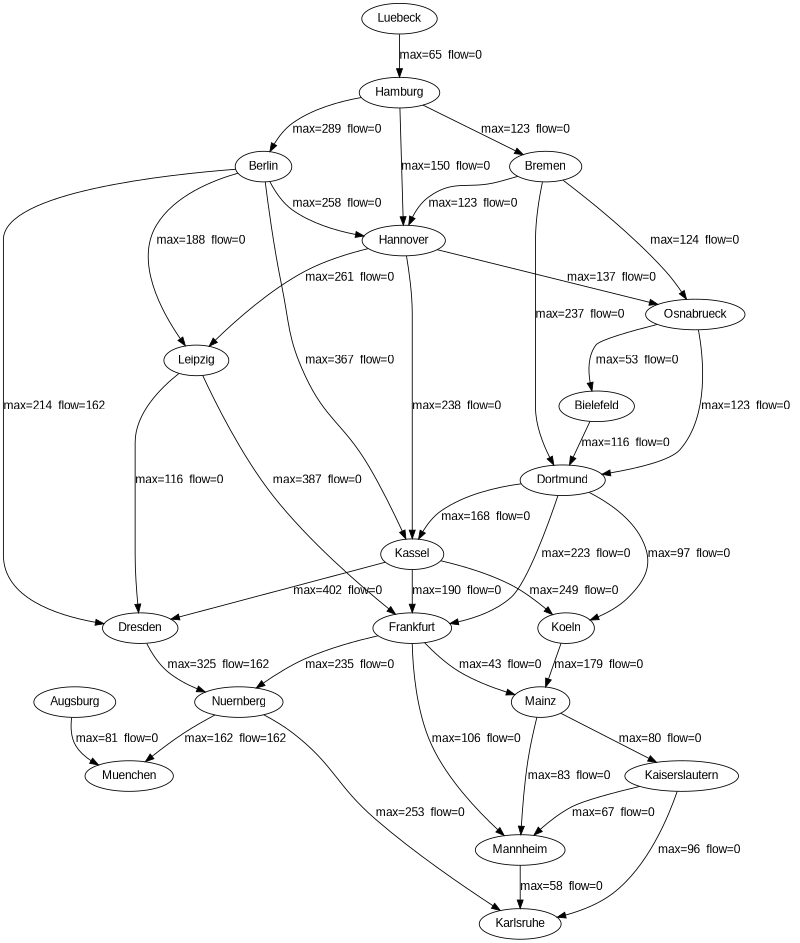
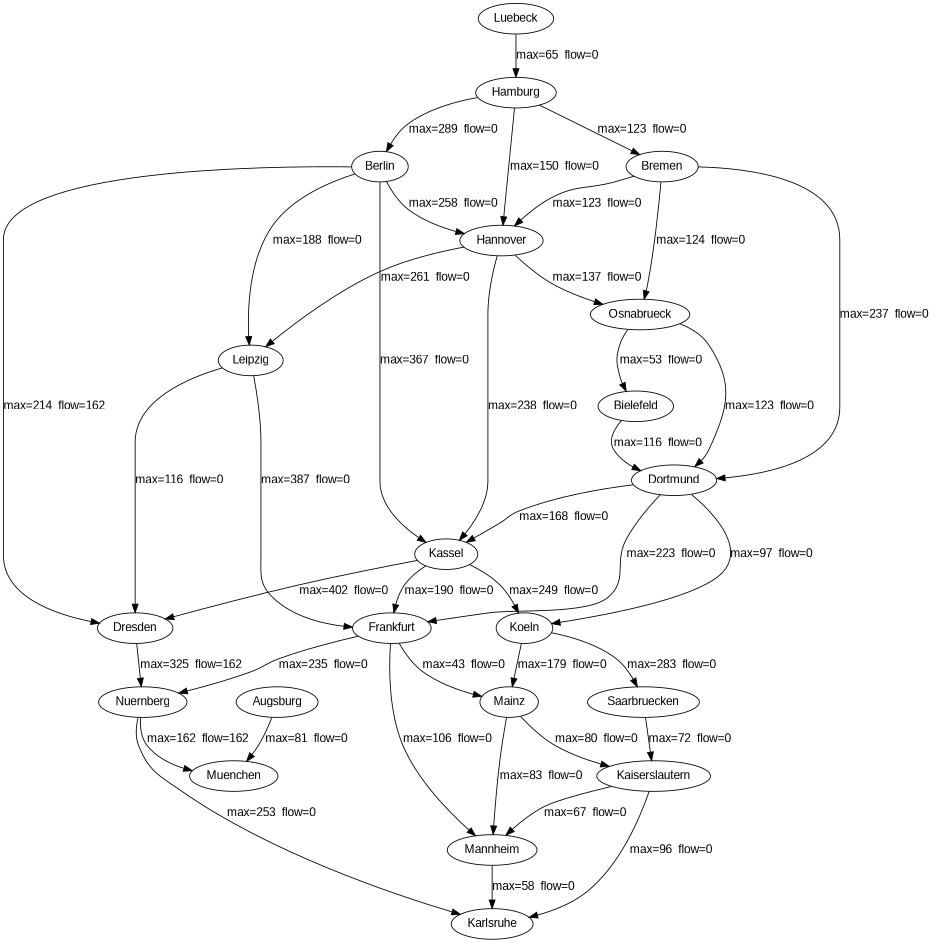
none -> (643, 702)
